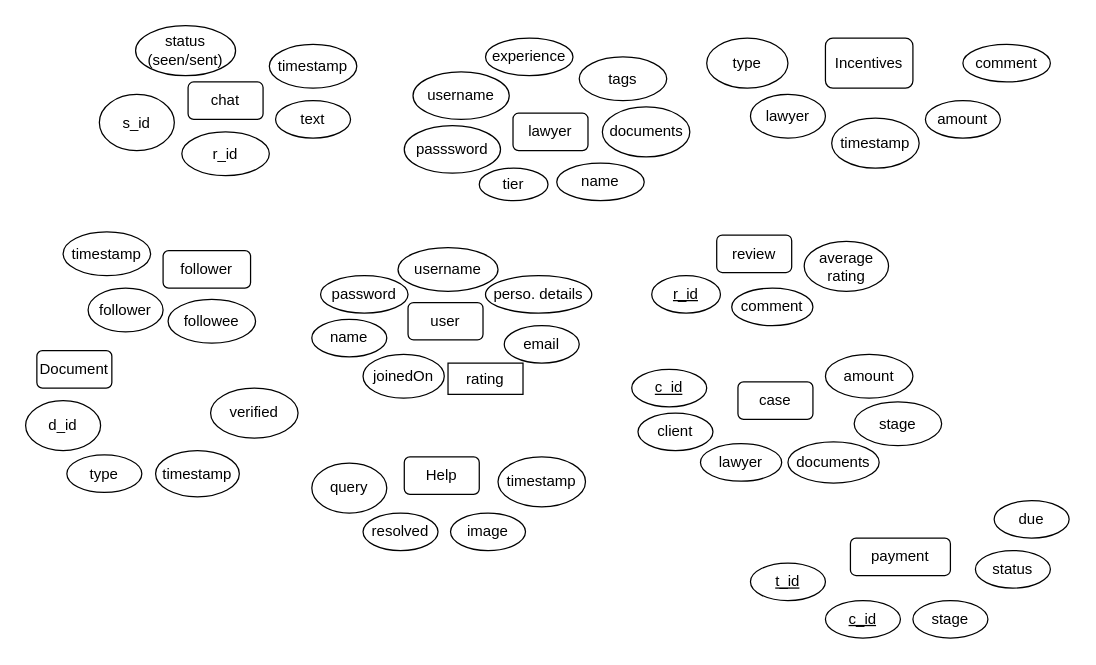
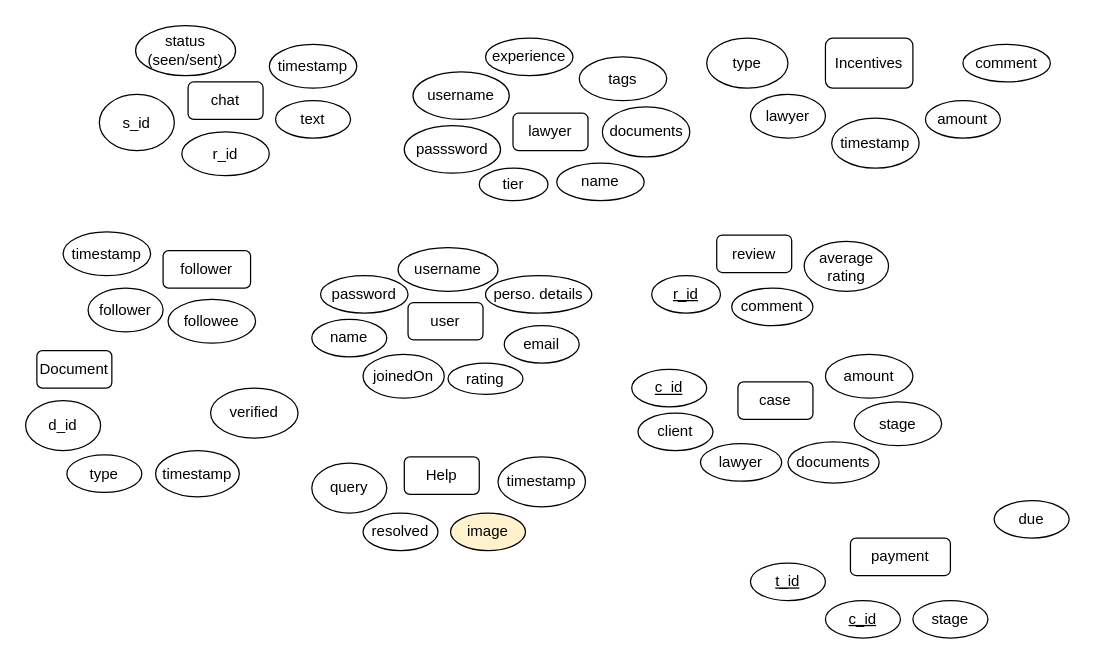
(486, 379) -> (486, 379)
(488, 532) -> (488, 532)
(1013, 569) -> none
